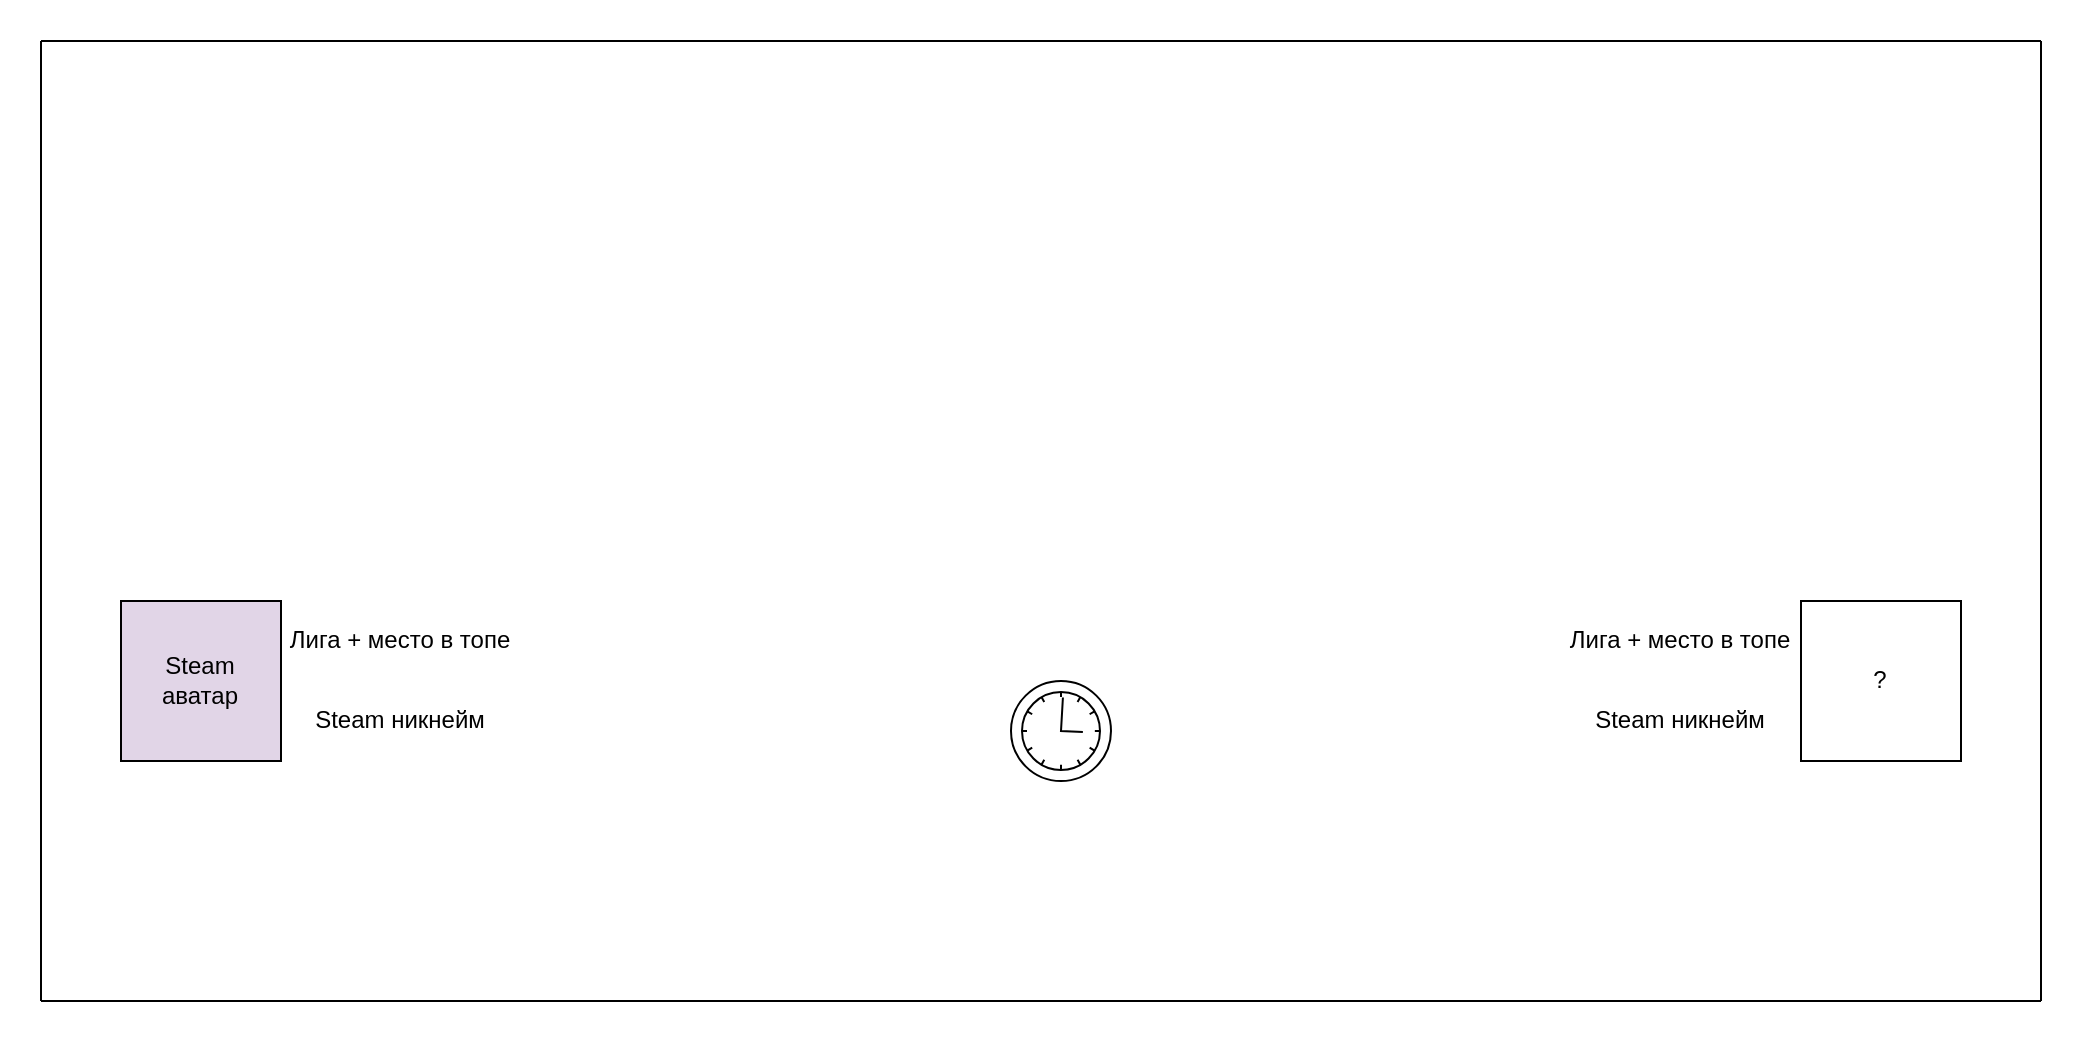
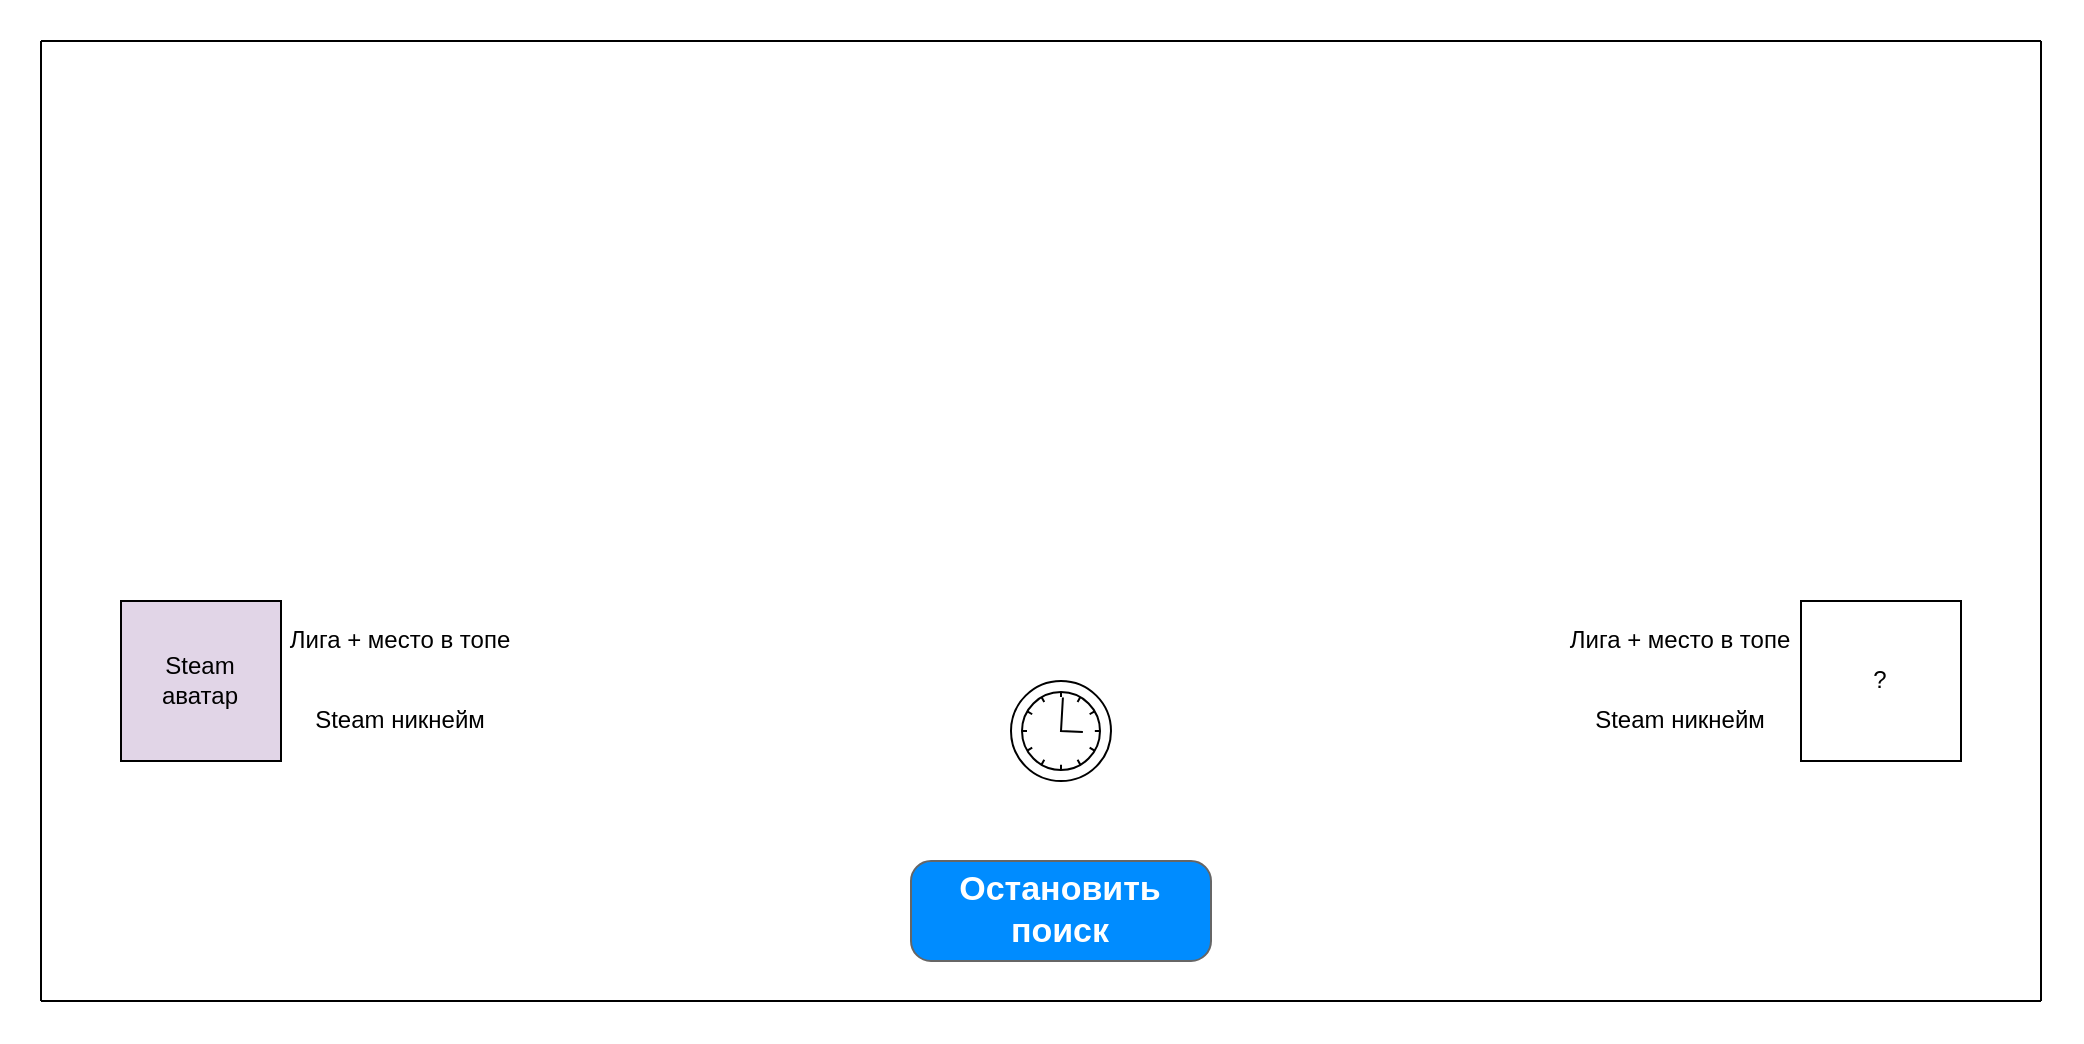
none -> (1061, 911)
